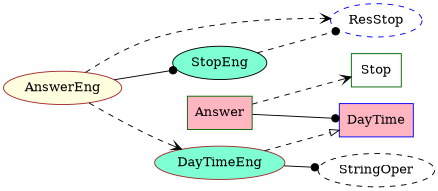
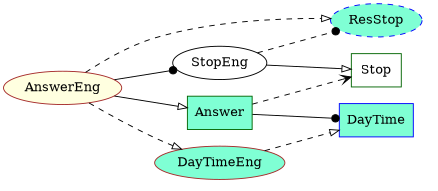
(376, 20) -> (376, 20)
(199, 28) -> (199, 28)
(220, 63) -> (220, 63)
none -> (304, 67)
none -> (146, 101)
(220, 113) -> (220, 113)
(376, 120) -> (376, 120)
(130, 126) -> (130, 126)
(376, 170) -> none
